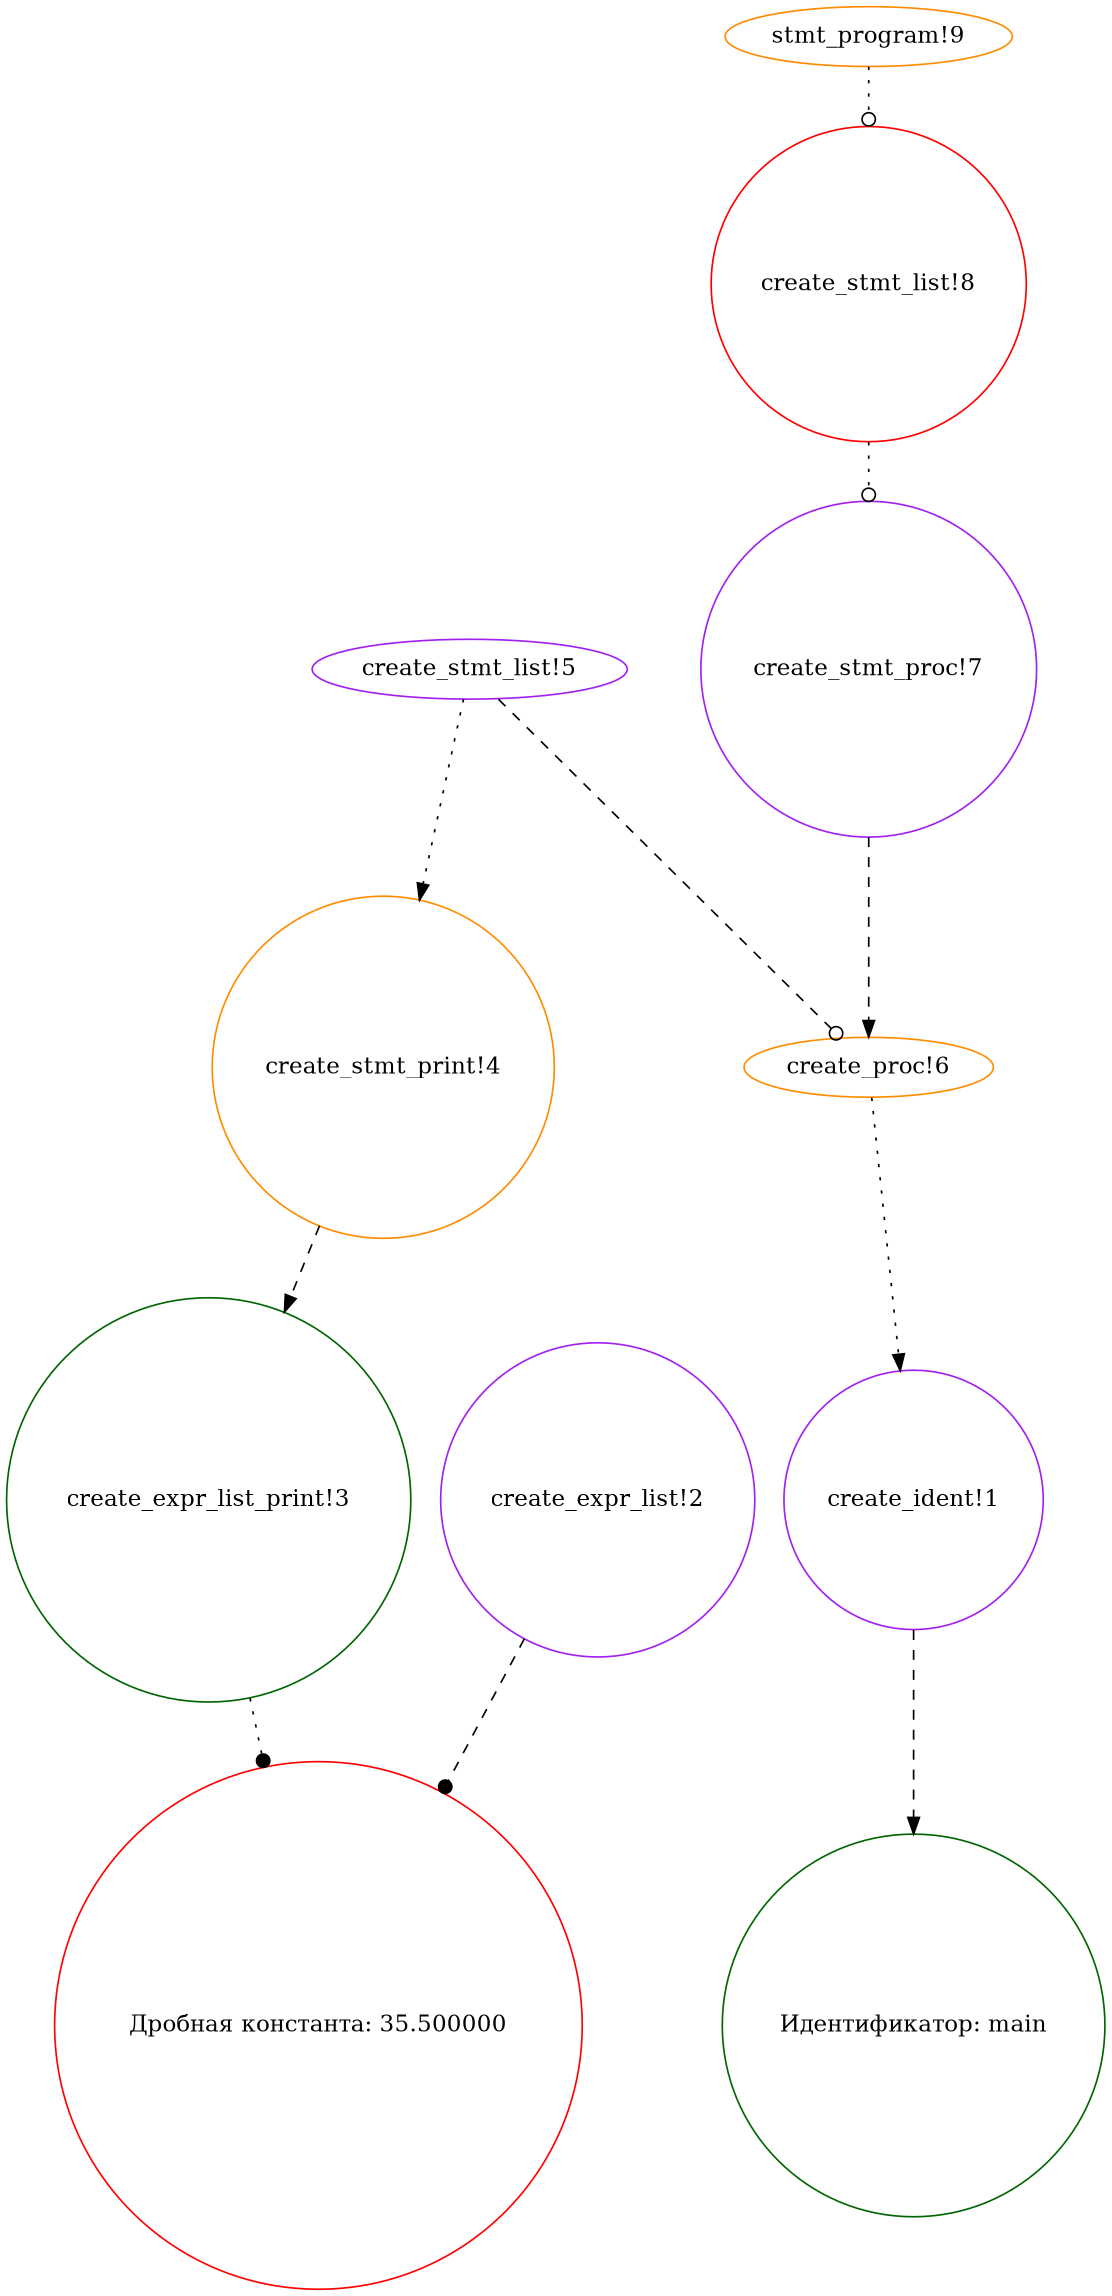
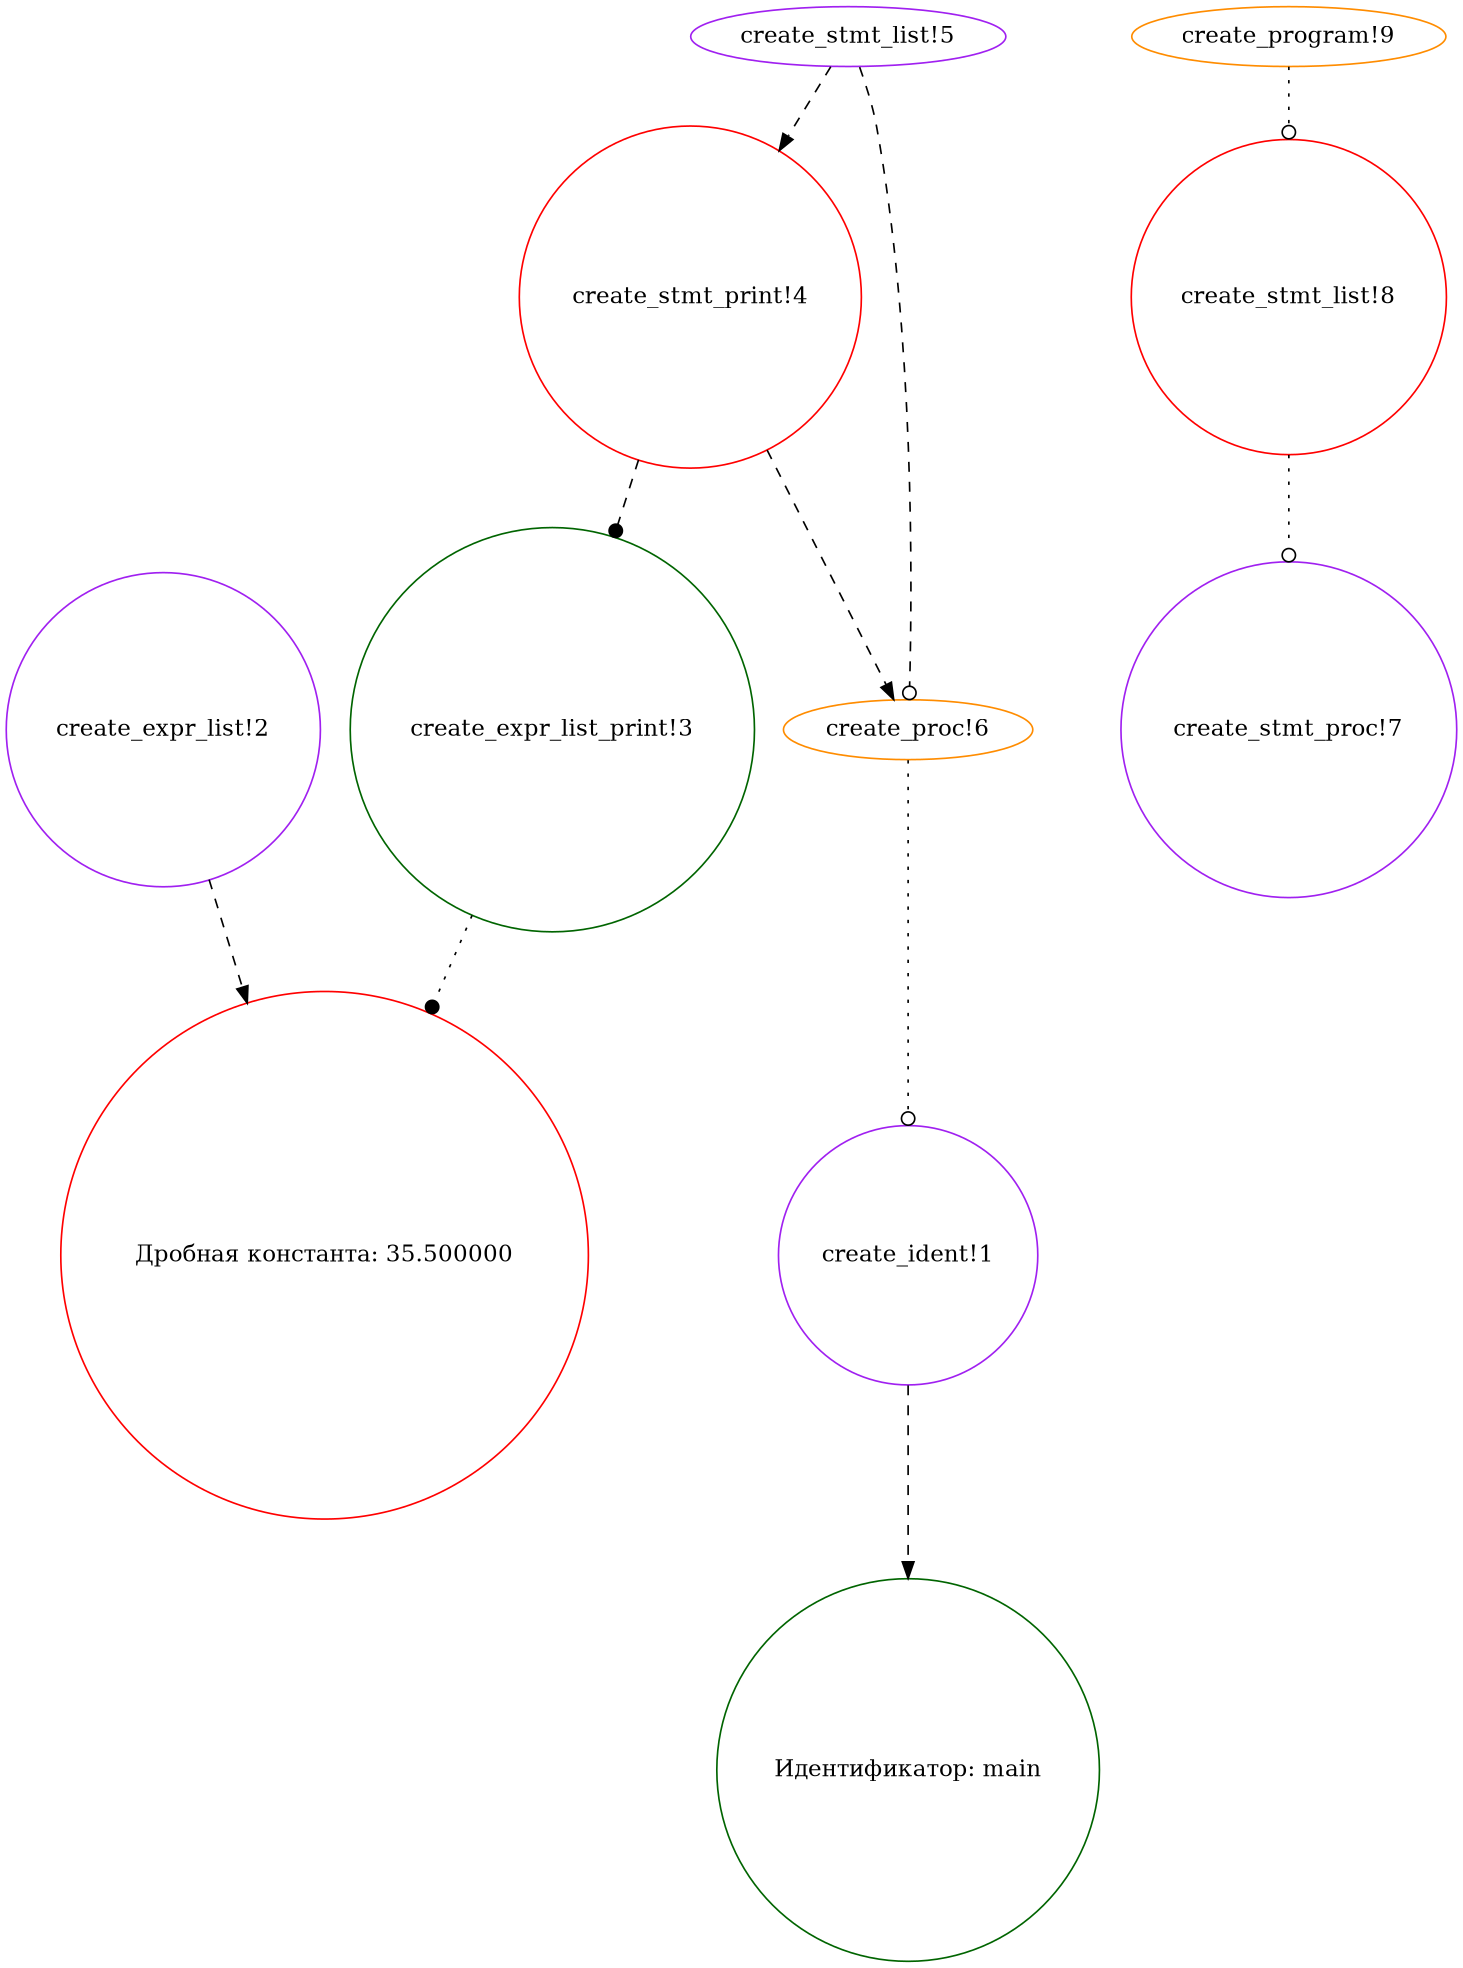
(869, 37) -> (1289, 37)
(443, 791) -> (810, 101)
(869, 929) -> (827, 567)
(383, 1067) -> (690, 297)
(885, 1226) -> (908, 936)
(305, 1261) -> (628, 492)
(487, 1710) -> (226, 933)
